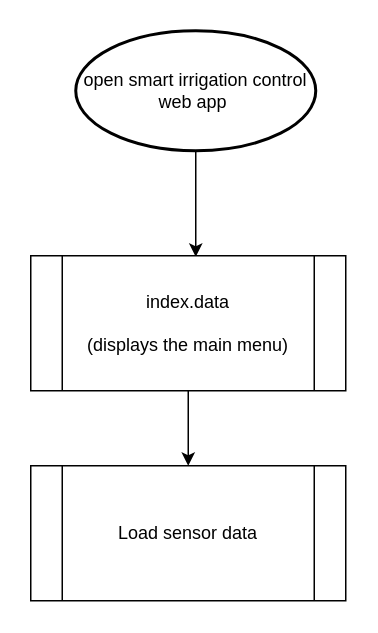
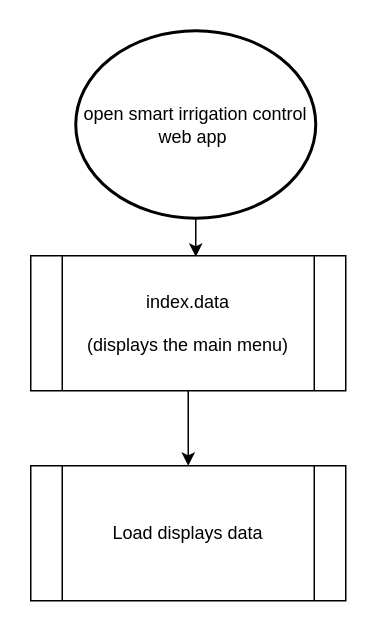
(196, 91) -> (196, 125)
(188, 533) -> (188, 533)
